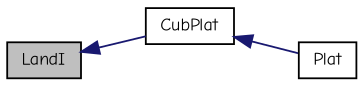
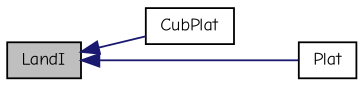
(275, 47) -> (199, 60)
